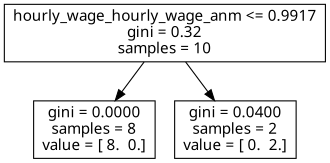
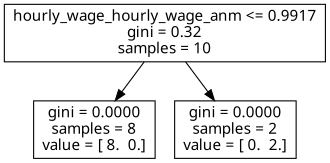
(235, 130) -> (235, 130)
